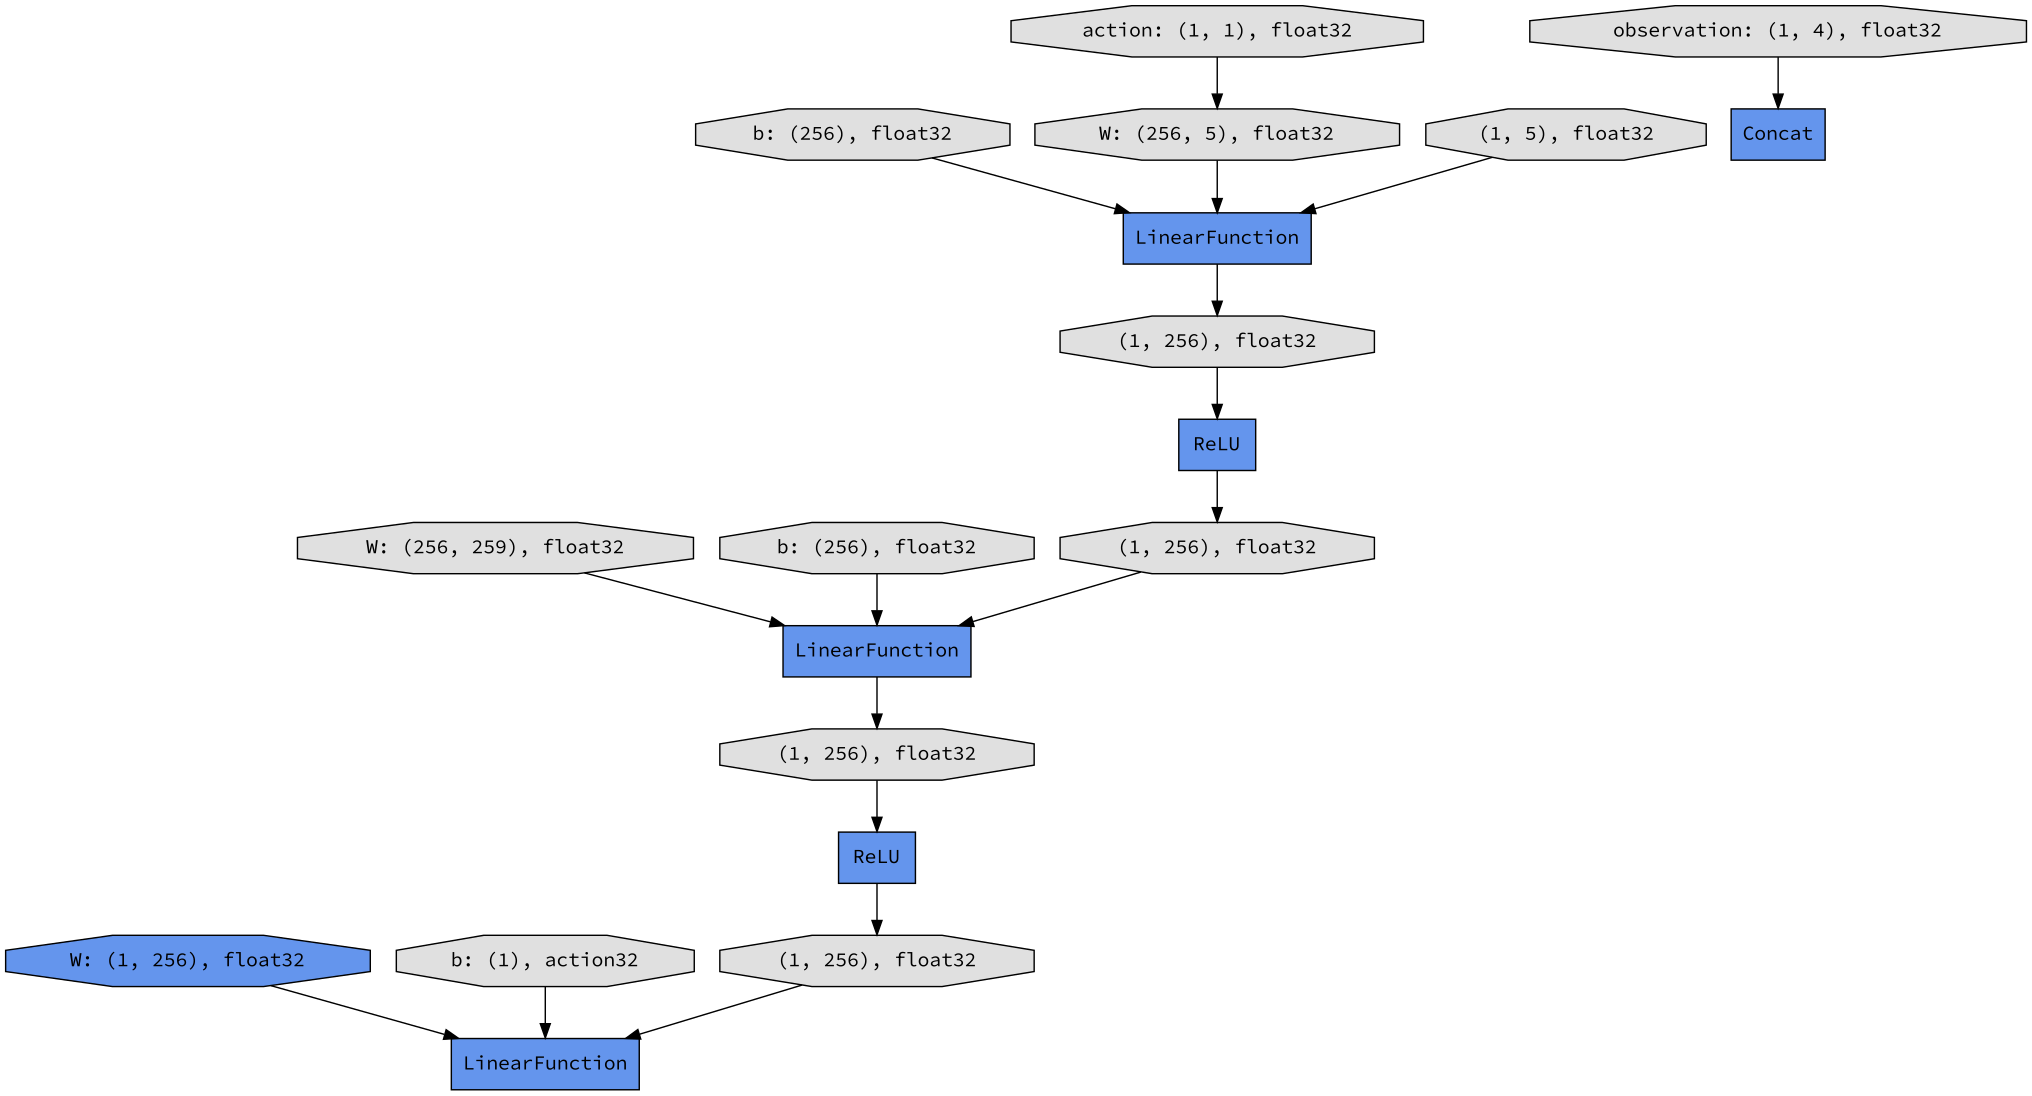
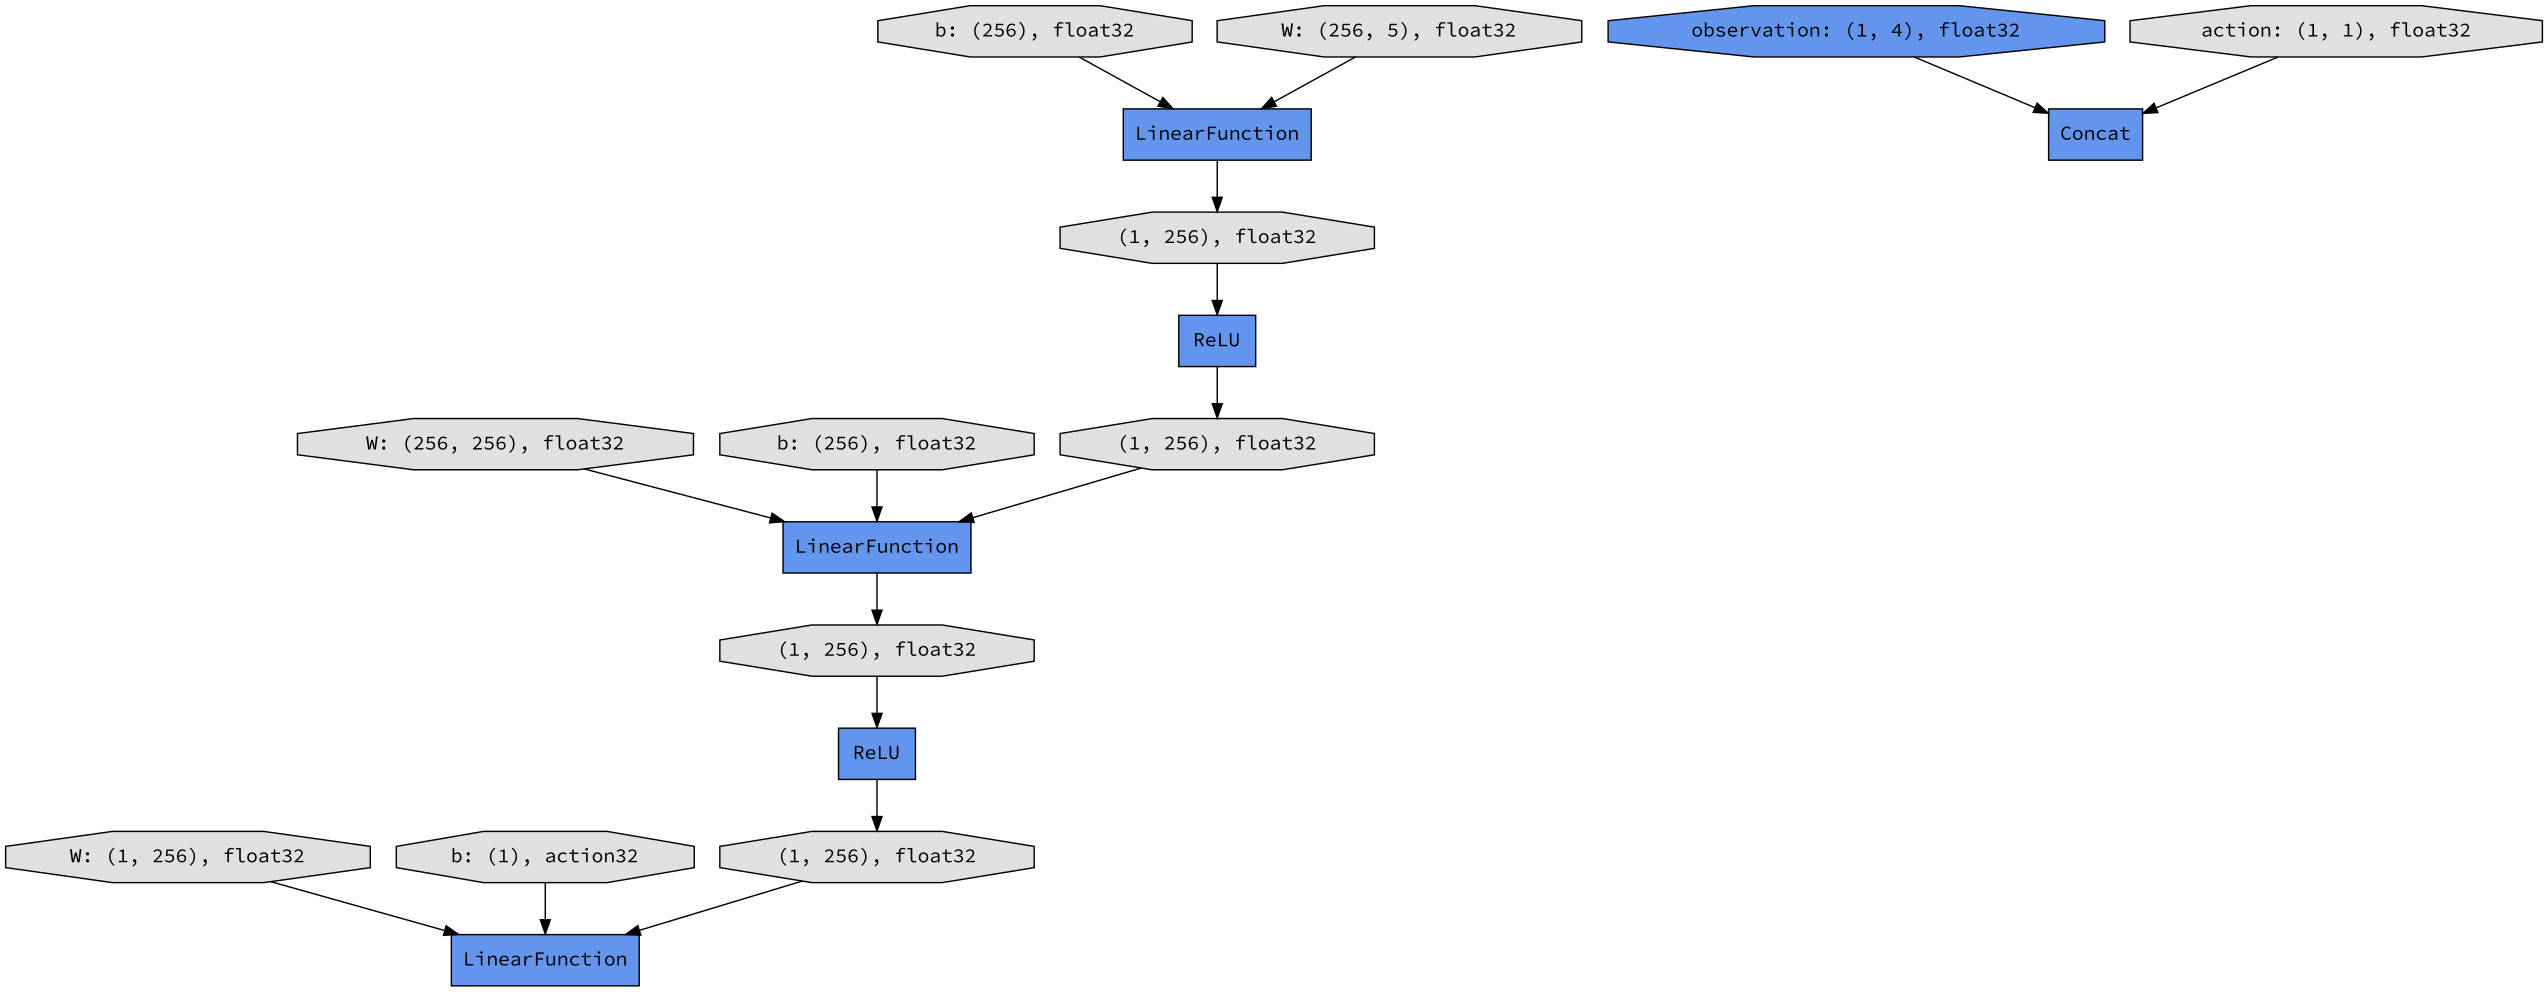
(1778, 31) -> (1856, 31)
(1217, 75) -> (2217, 82)
(1566, 135) -> none
(495, 548) -> (495, 444)
(188, 961) -> (188, 857)
